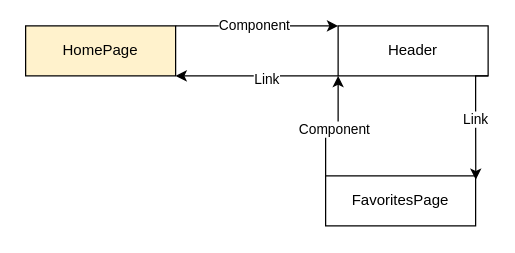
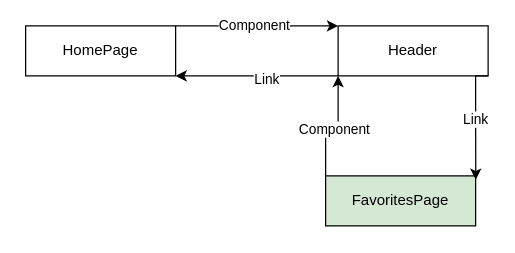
(101, 51) -> (101, 51)
(401, 201) -> (401, 201)
